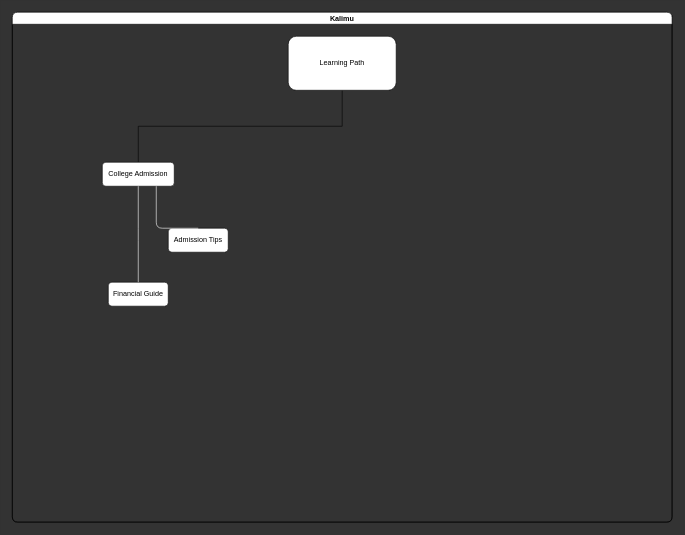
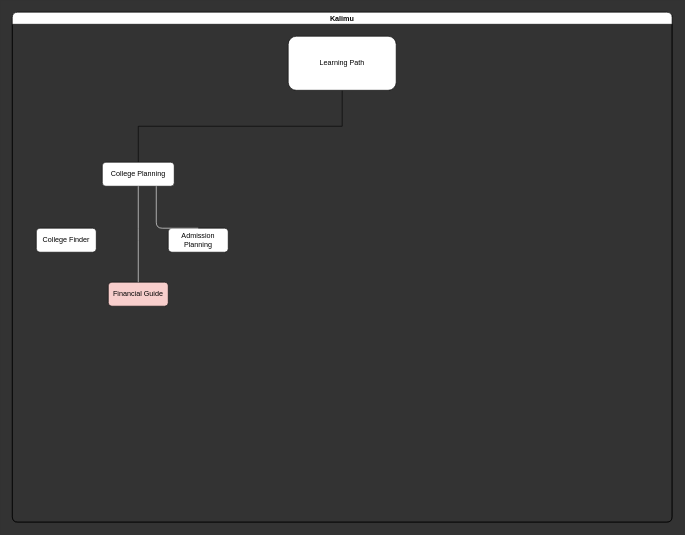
(138, 174) -> (138, 174)
none -> (66, 240)
(198, 240) -> (198, 240)
(138, 294) -> (138, 294)
